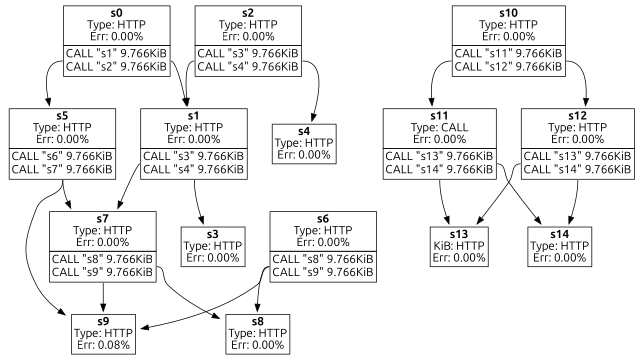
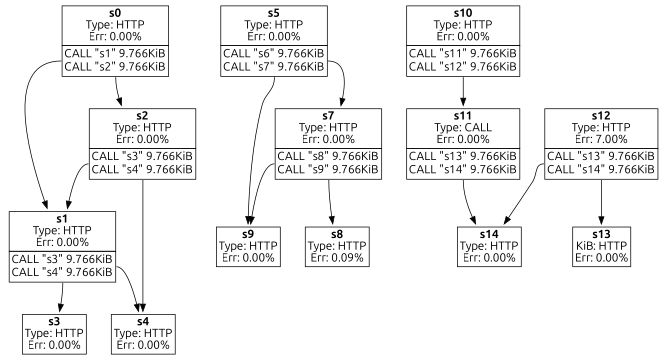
(47, 75) -> (117, 88)
(584, 75) -> none
(578, 140) -> (601, 140)
(129, 182) -> (130, 283)
(442, 199) -> none
(323, 247) -> none
(104, 345) -> (248, 258)
(258, 345) -> (337, 258)
